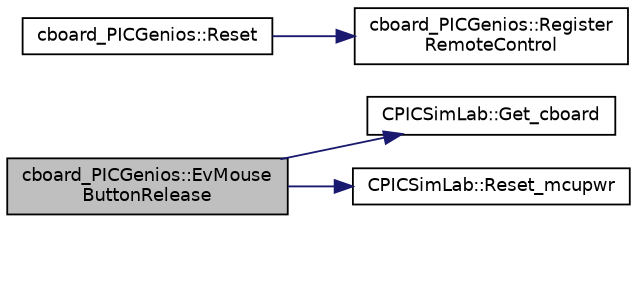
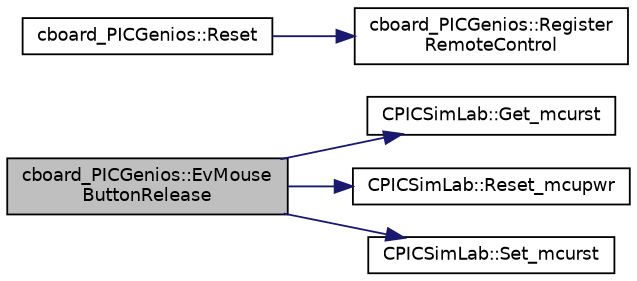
(491, 116) -> (491, 116)
none -> (491, 255)
